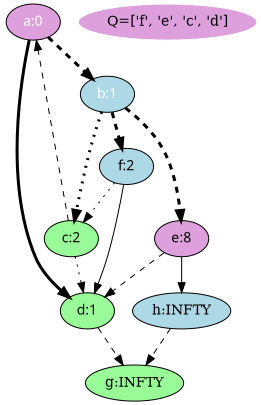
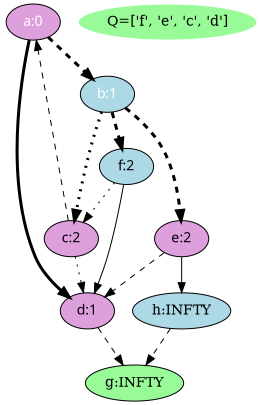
(168, 22) -> (168, 22)
(71, 239) -> (71, 239)
(182, 239) -> (182, 239)
(87, 311) -> (87, 311)
